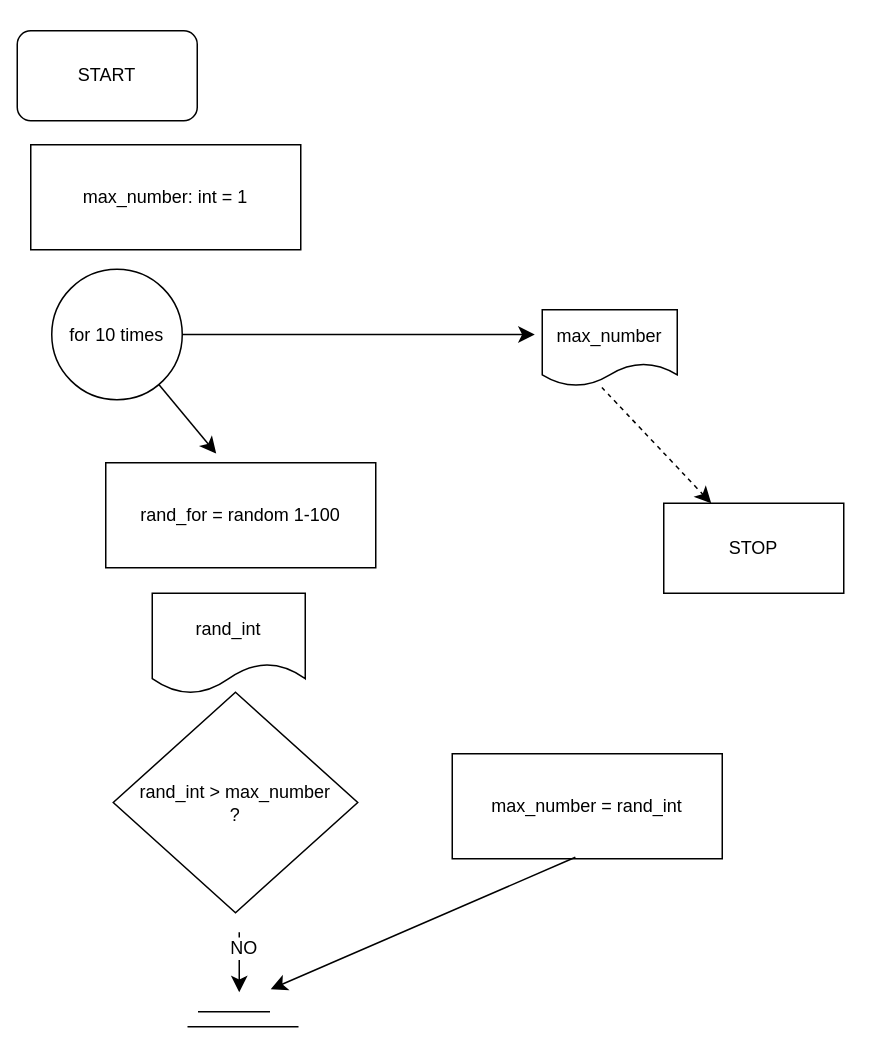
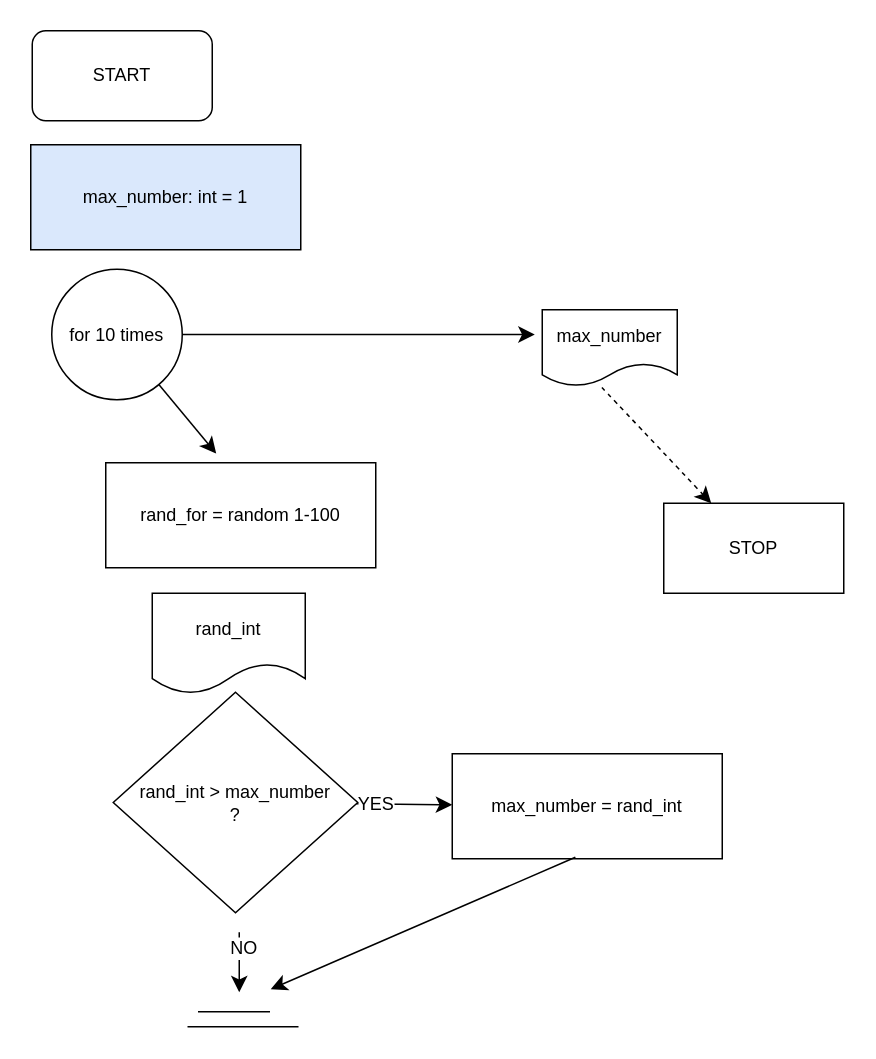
(107, 76) -> (122, 76)
(166, 197) -> (166, 197)
none -> (399, 804)
